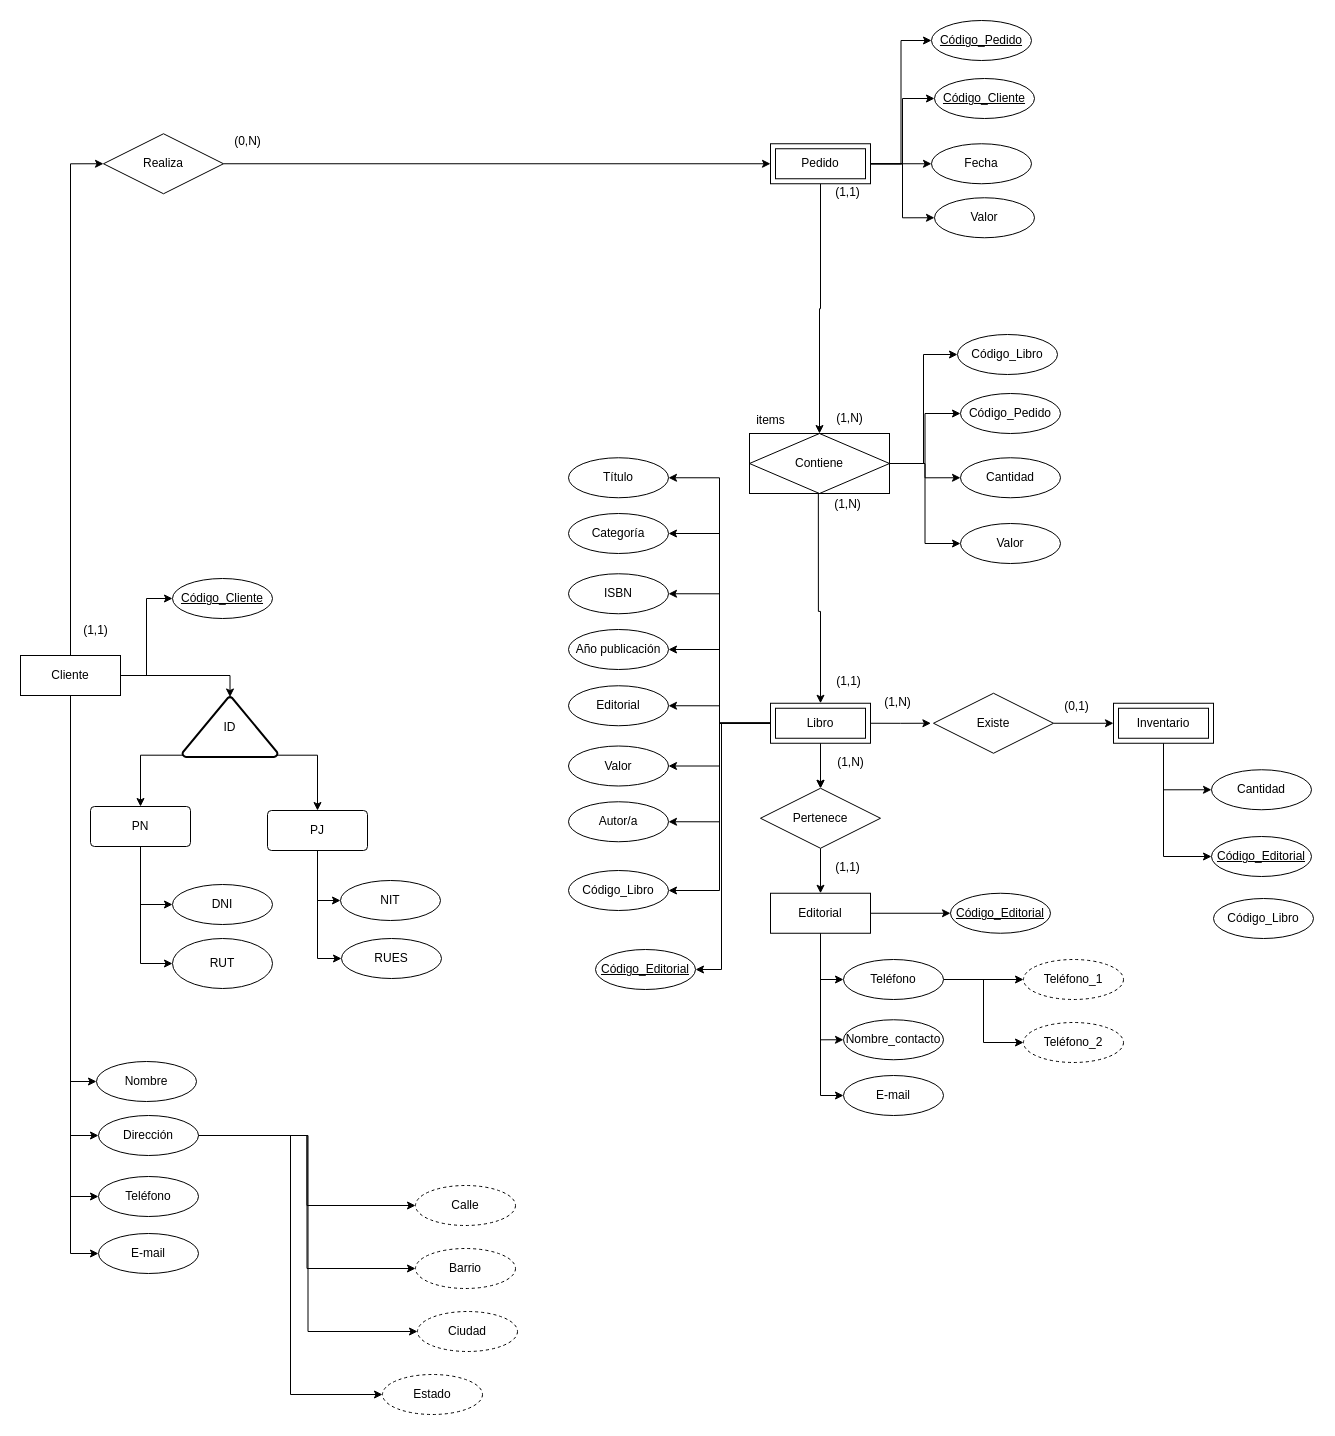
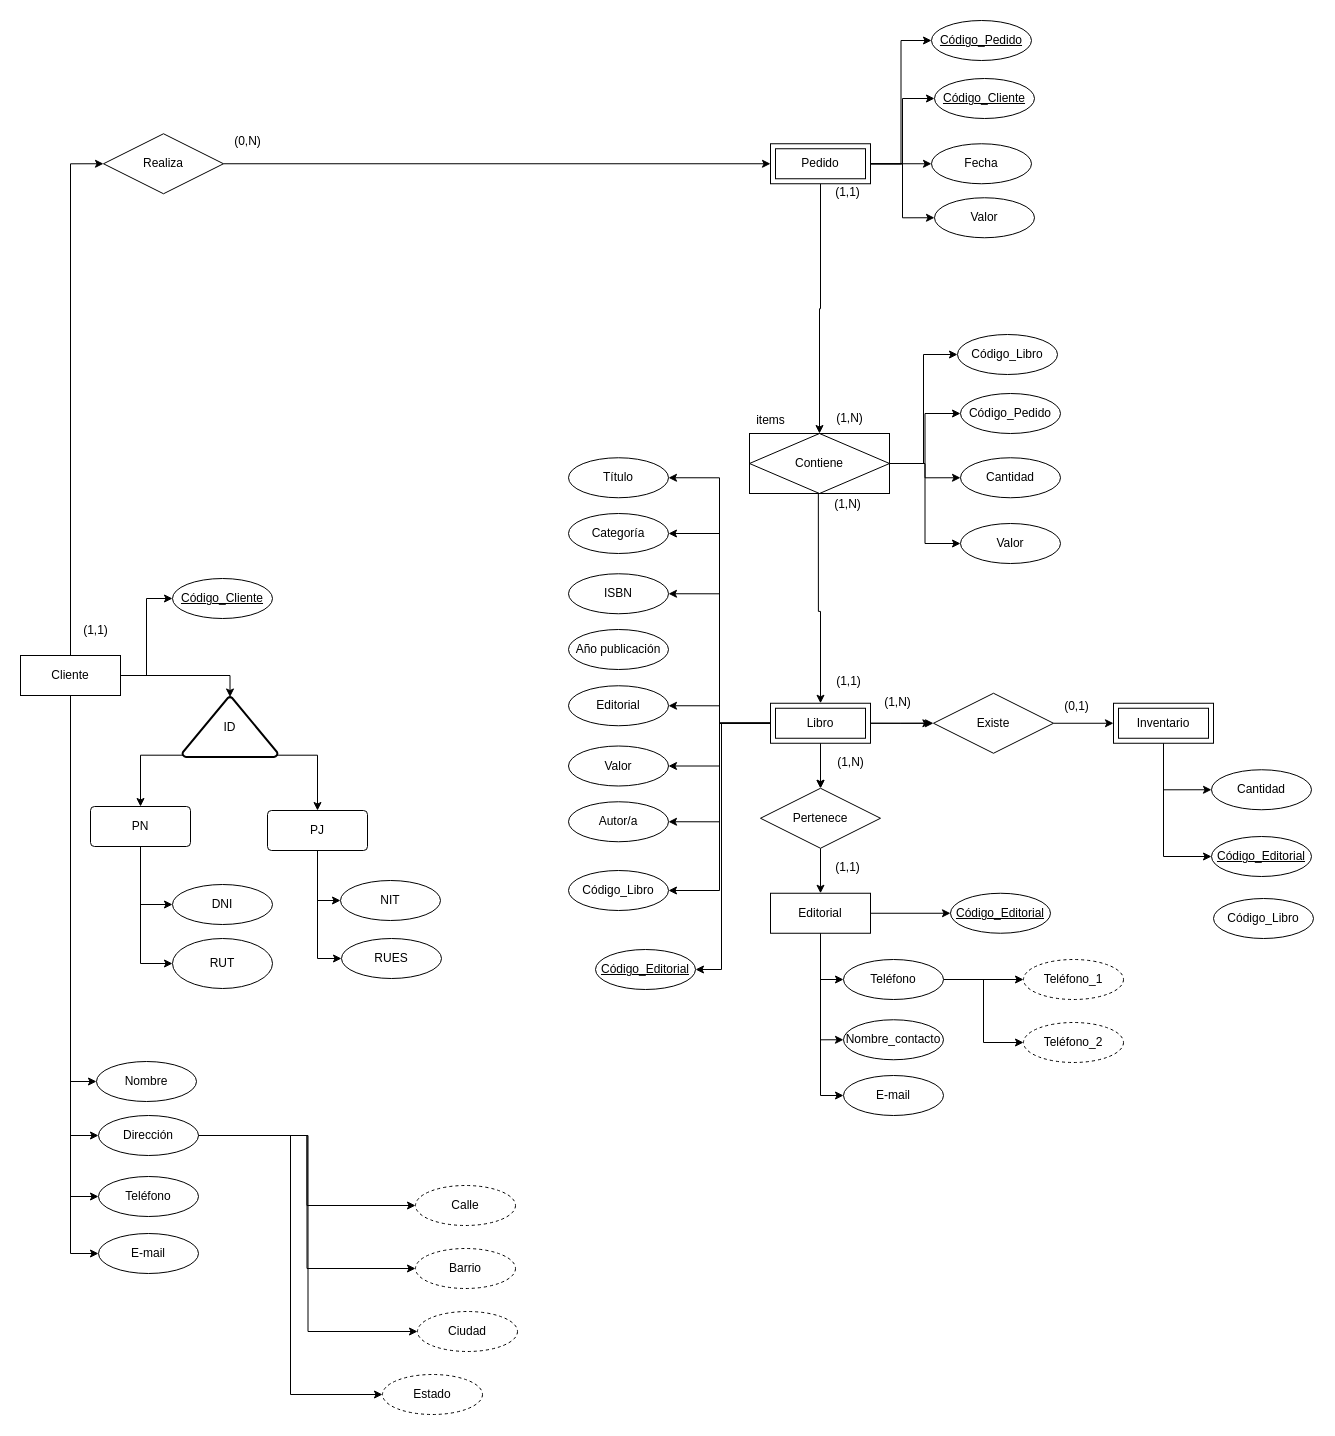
(696, 650) -> (926, 723)
